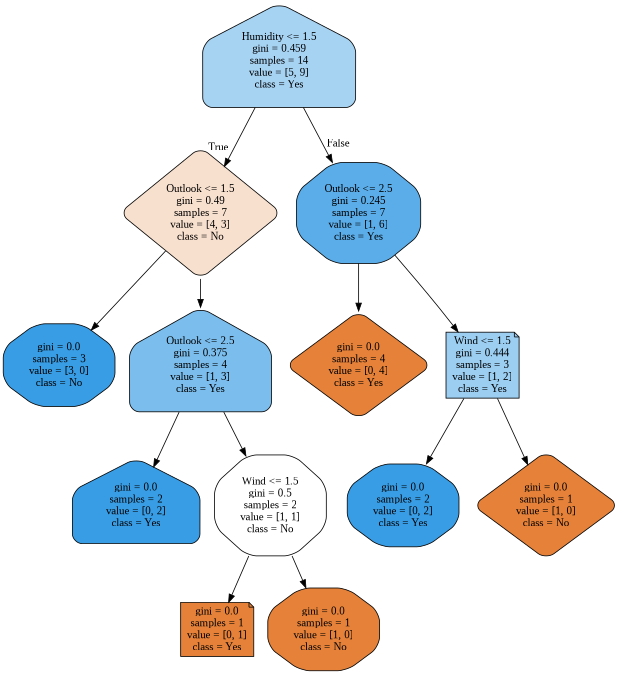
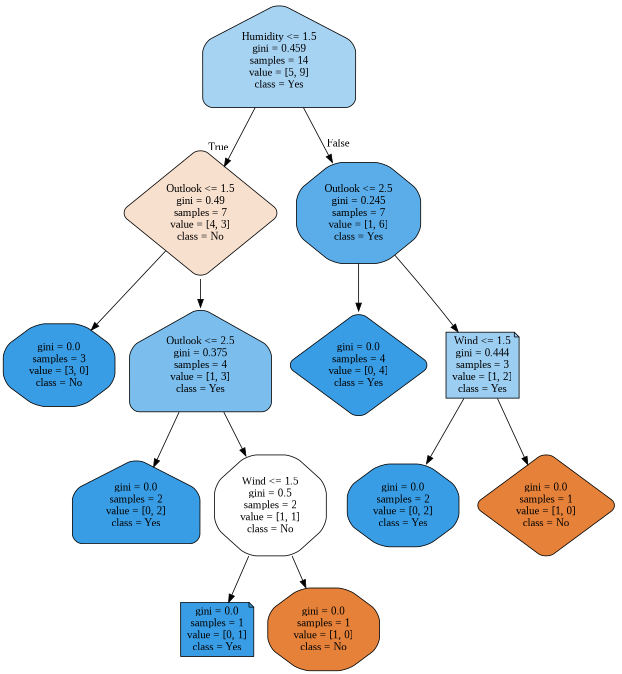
(359, 365) -> (359, 365)
(217, 629) -> (217, 629)
